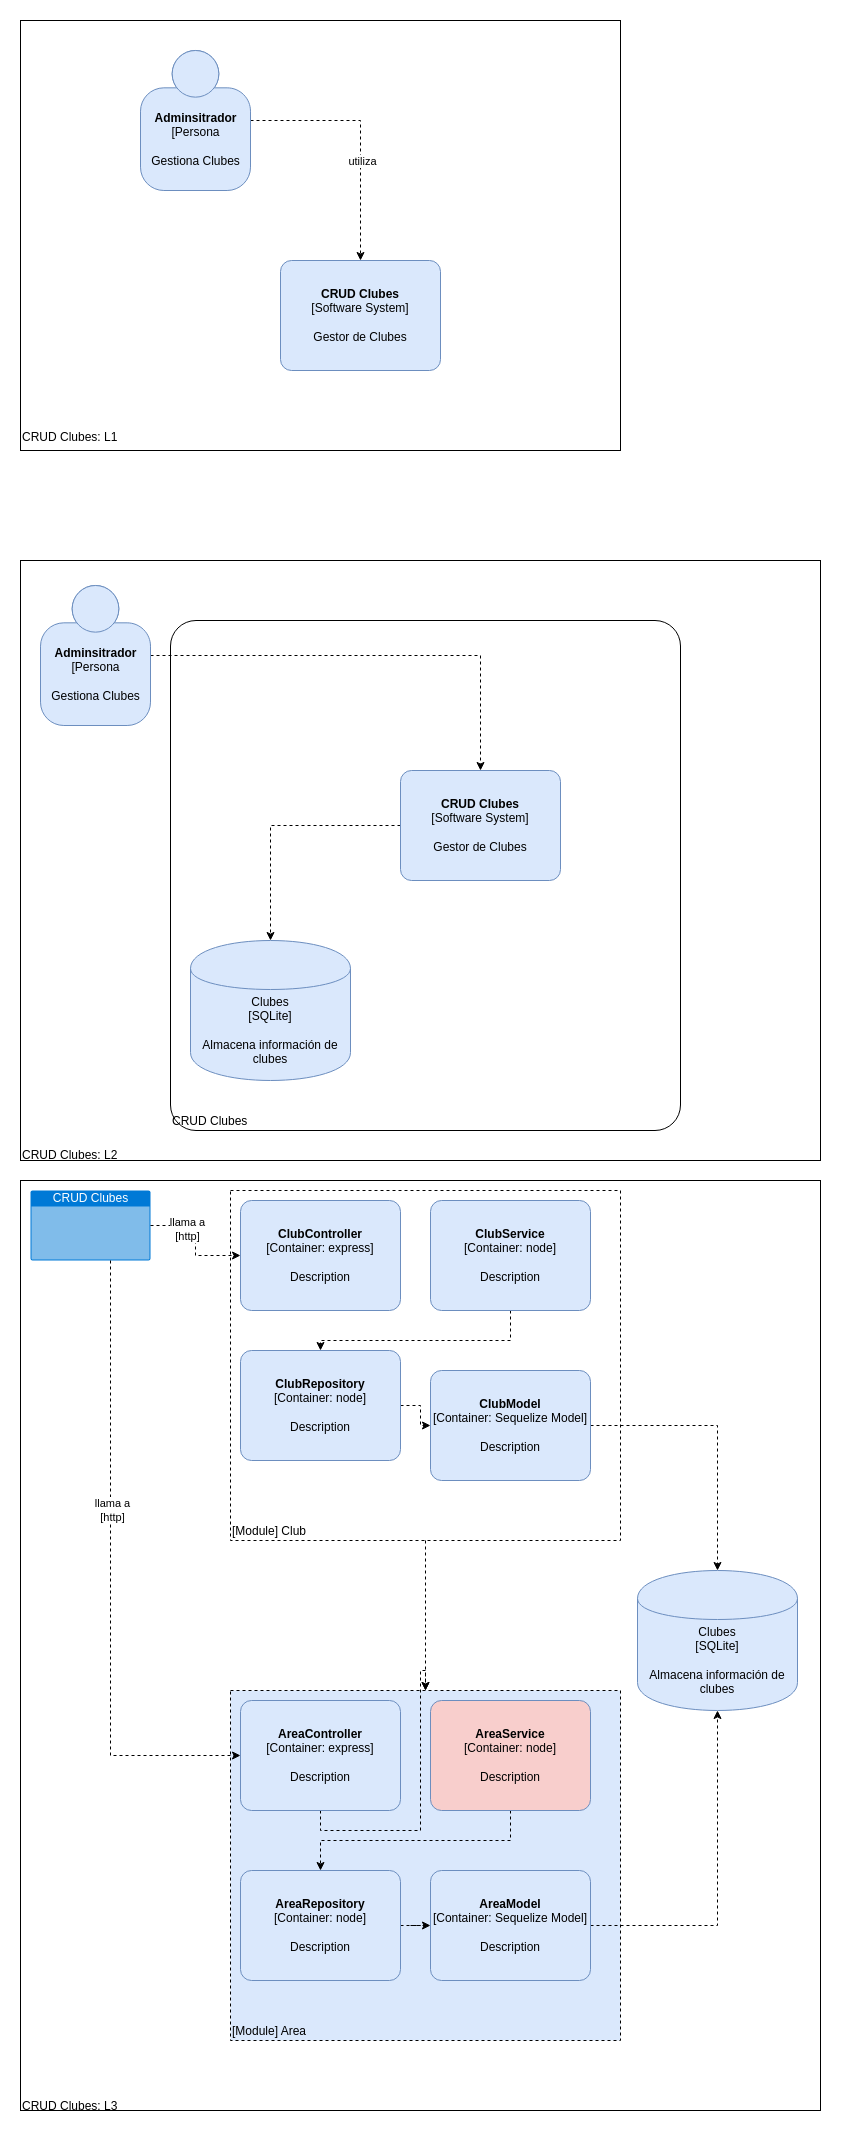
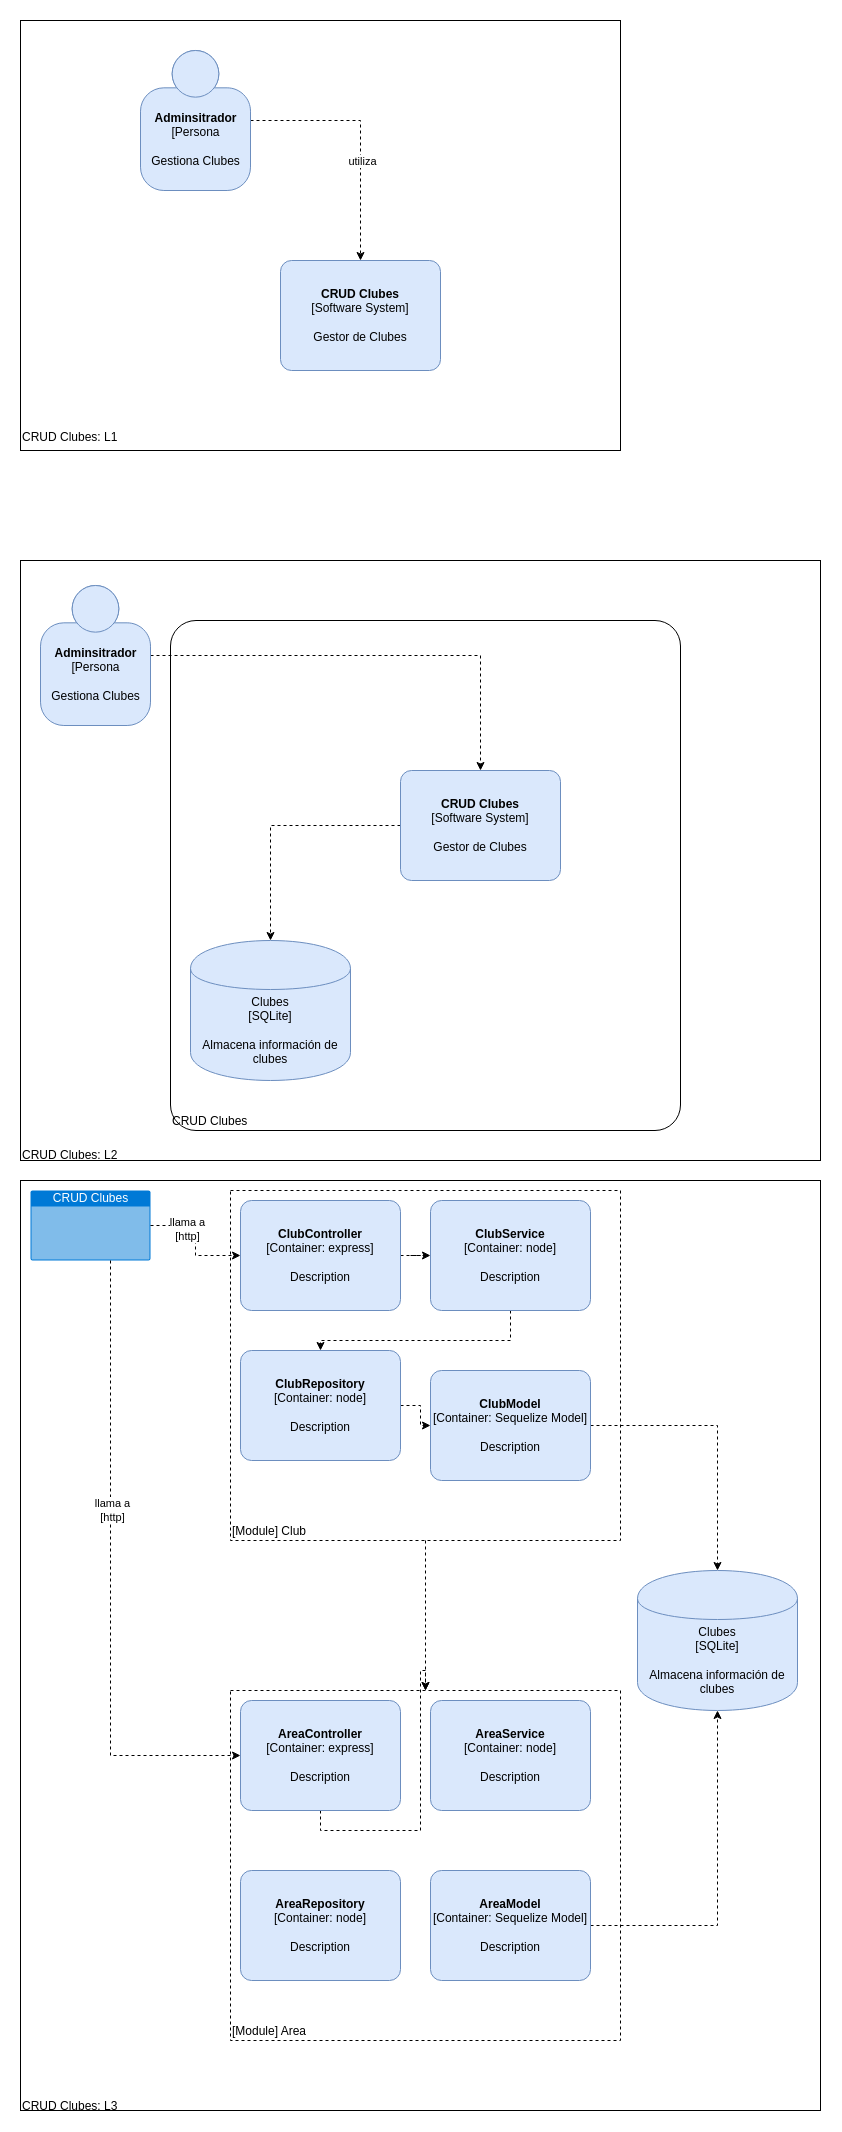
none -> (420, 1256)
(511, 1756) -> (511, 1756)
(420, 1841) -> none
(426, 1866) -> (426, 1866)
(420, 1926) -> none
